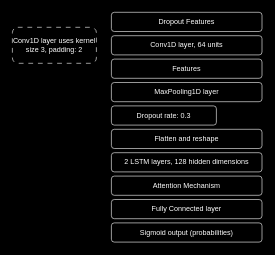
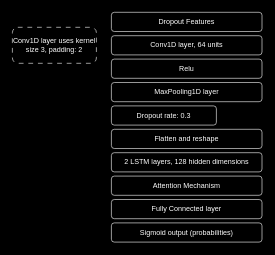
(187, 69) -> (187, 69)
